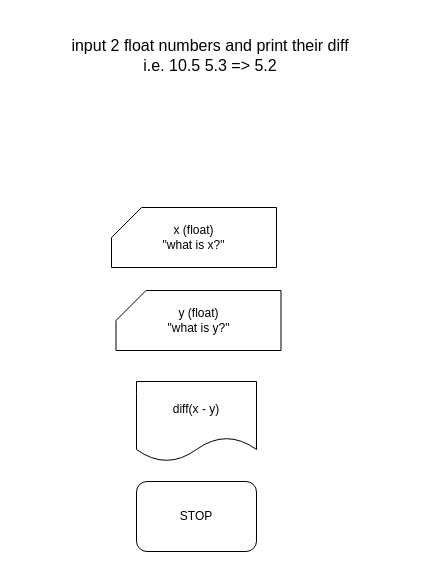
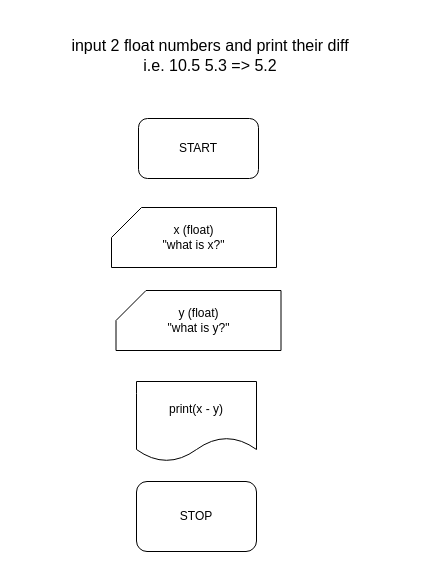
none -> (199, 149)
(197, 410) -> (197, 410)
